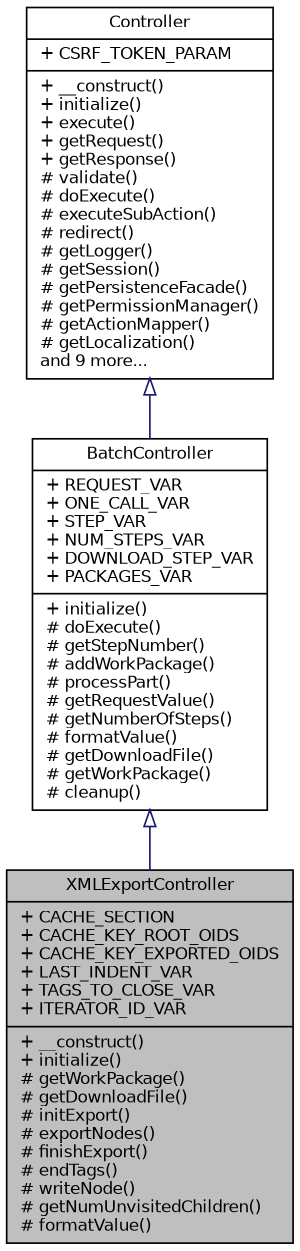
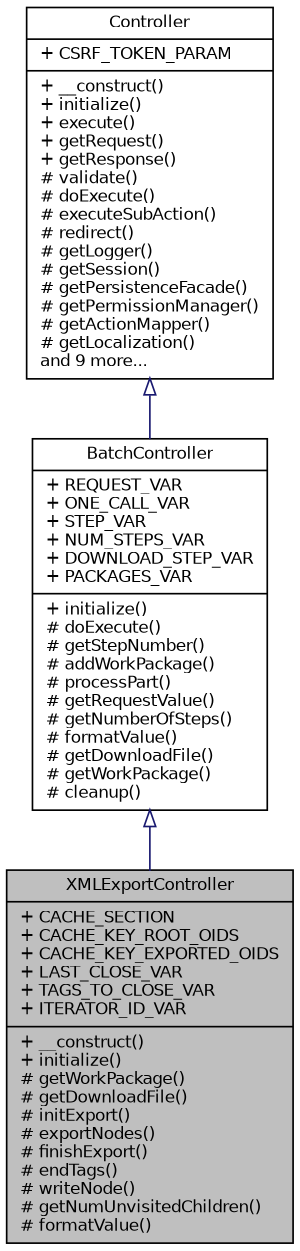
(107, 973) -> (102, 973)
